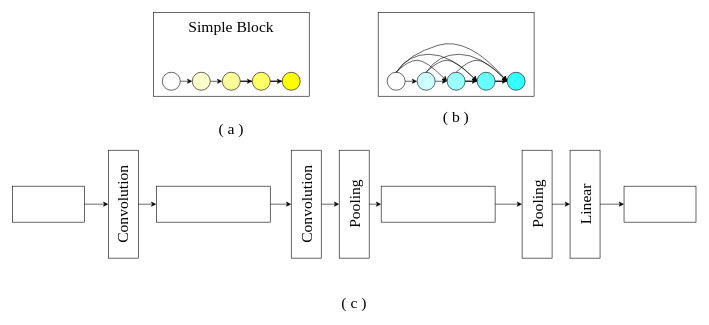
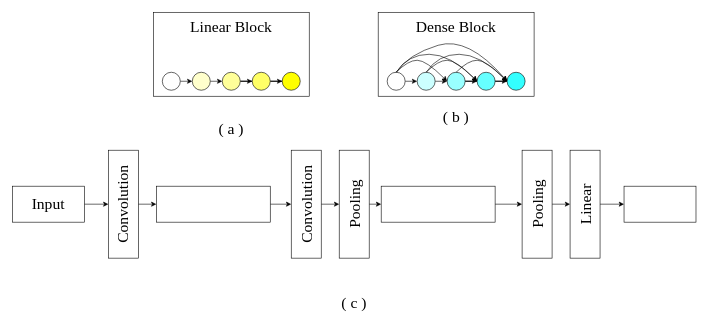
(231, 27) -> (231, 27)
none -> (456, 27)
none -> (48, 204)
